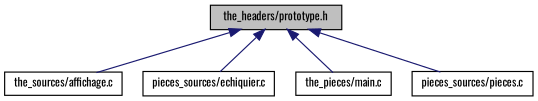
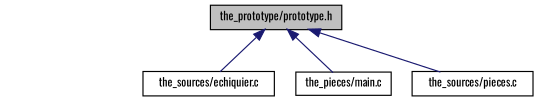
(276, 17) -> (276, 17)
(63, 84) -> none
(209, 84) -> (209, 84)
(473, 84) -> (473, 84)
